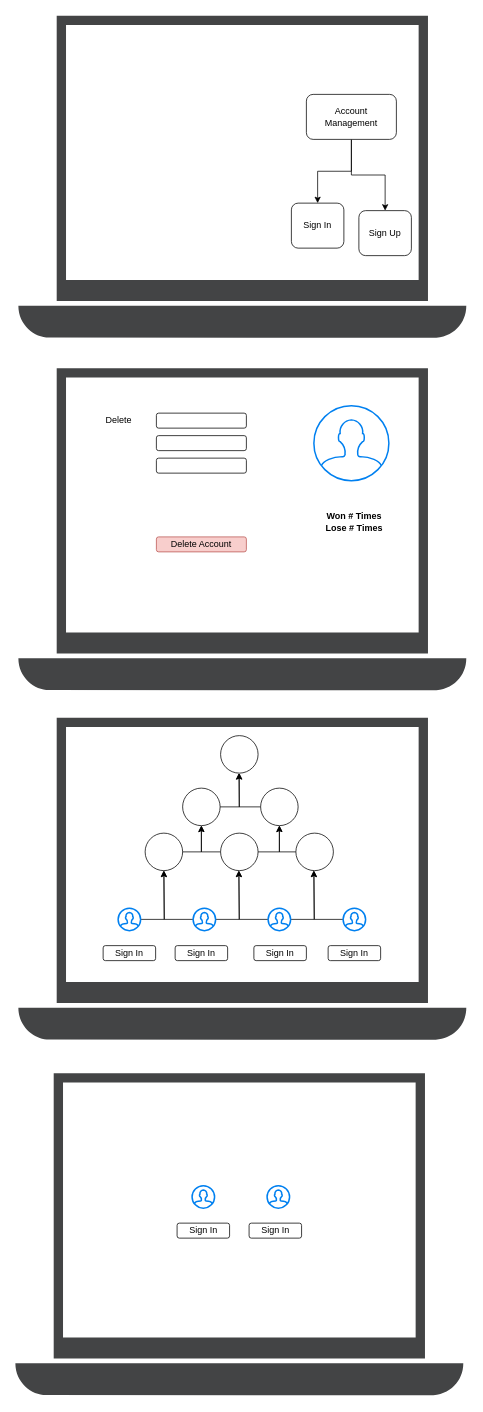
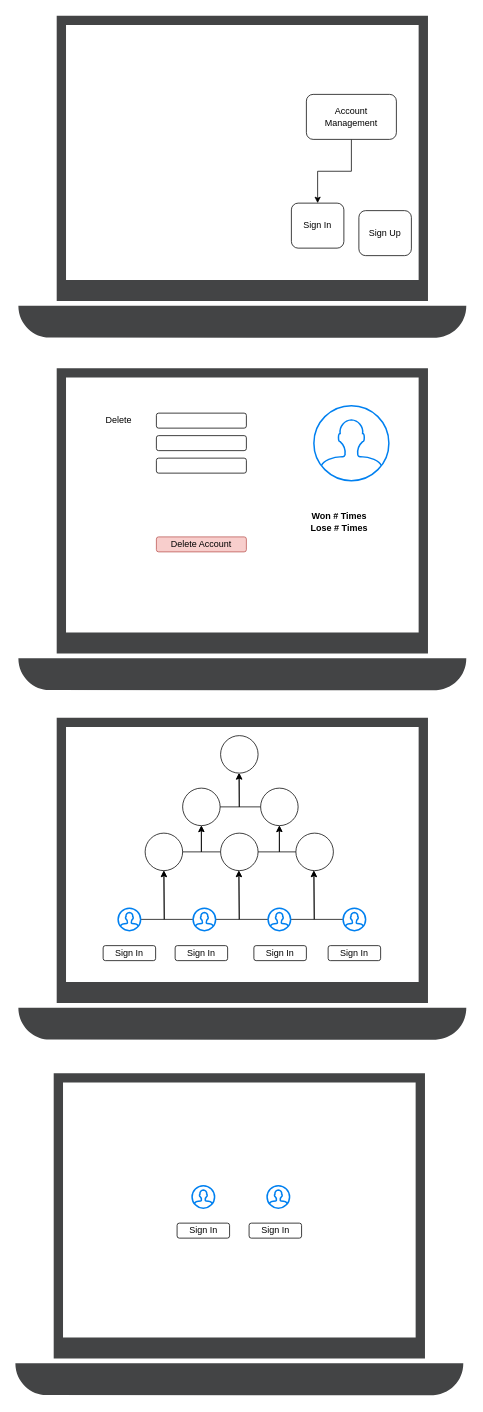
(384, 175) -> none
(354, 522) -> (339, 522)
